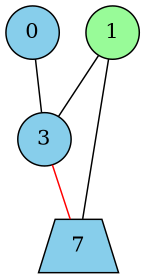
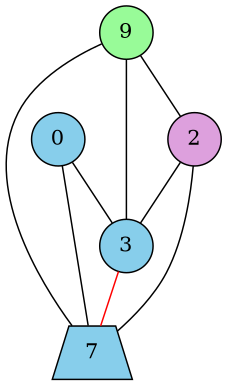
(113, 33) -> (126, 33)
none -> (195, 139)
none -> (75, 246)
